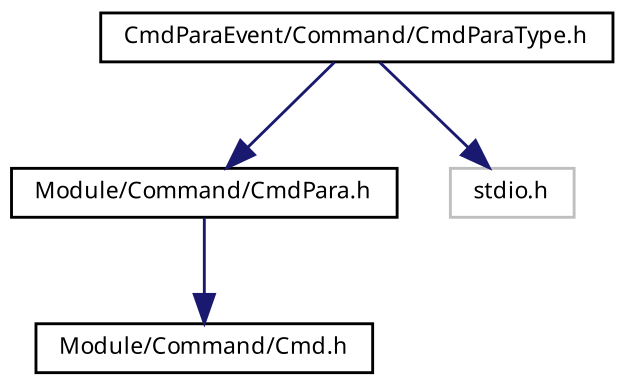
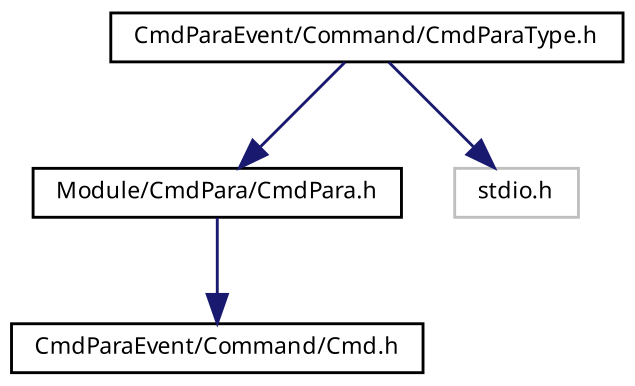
(204, 193) -> (217, 193)
(204, 348) -> (217, 348)
